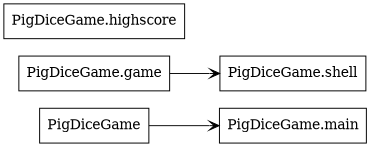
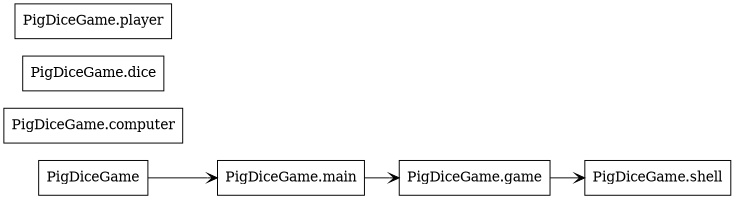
none -> (93, 21)
(94, 21) -> none
none -> (93, 73)
none -> (93, 126)
none -> (377, 178)
